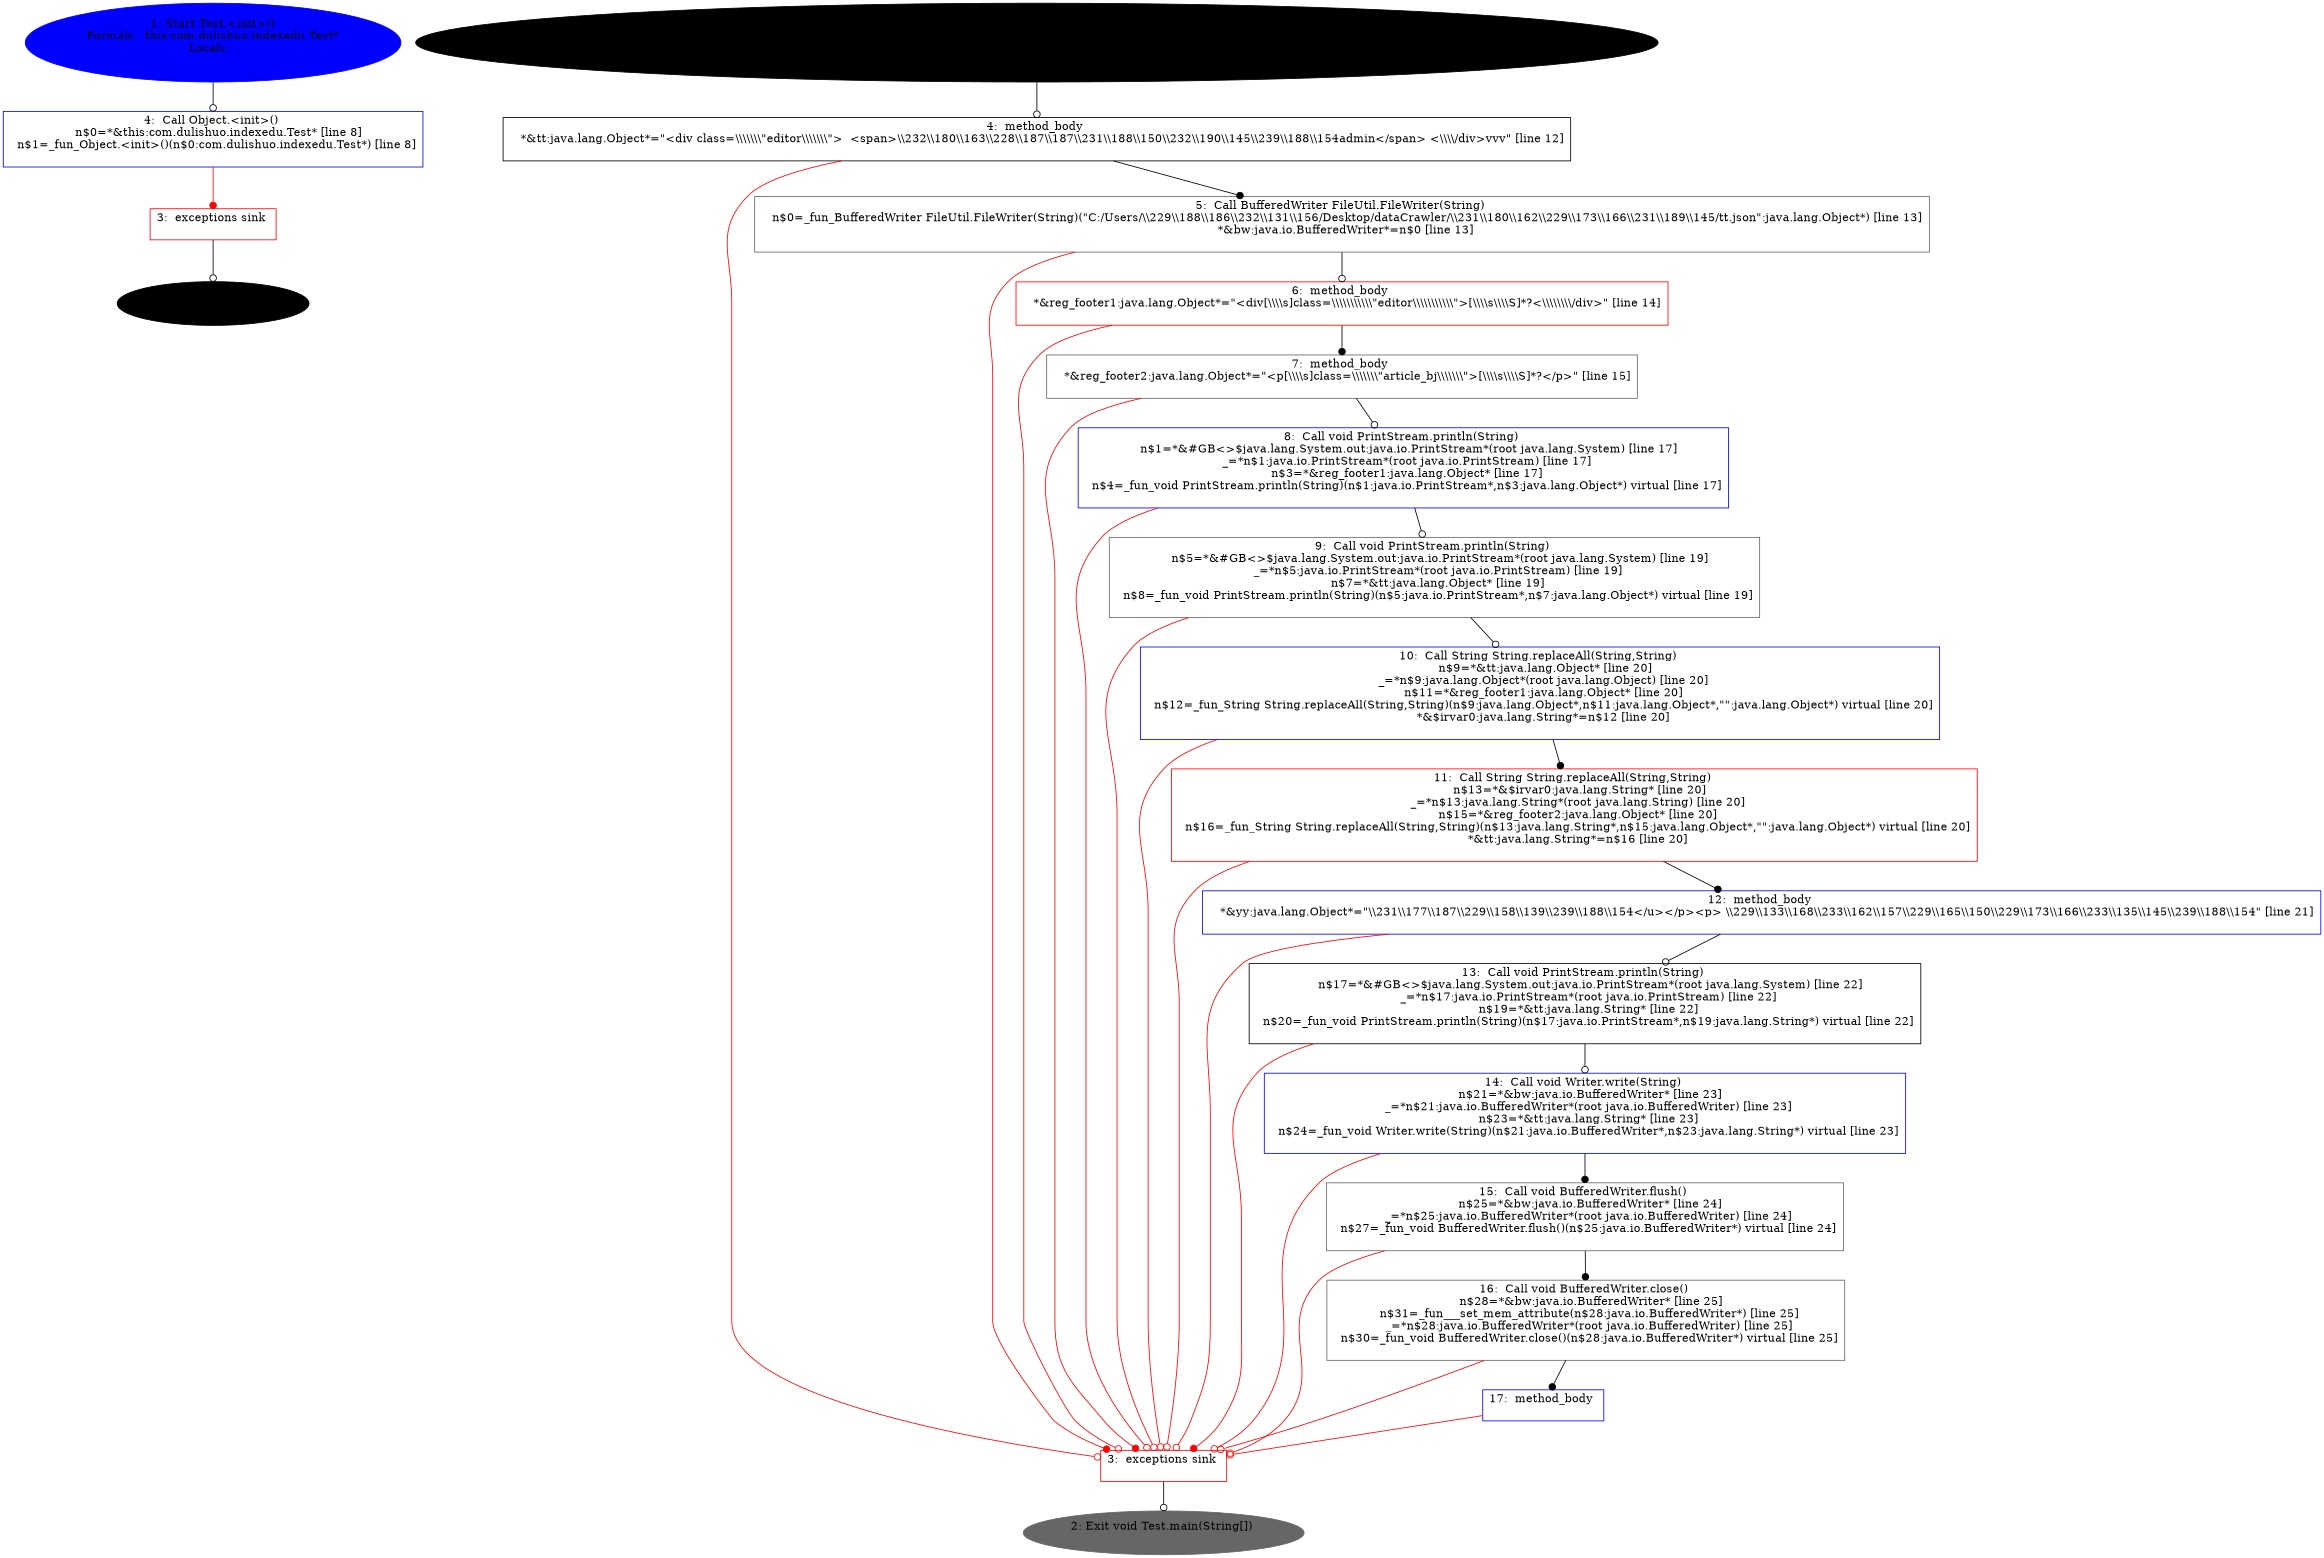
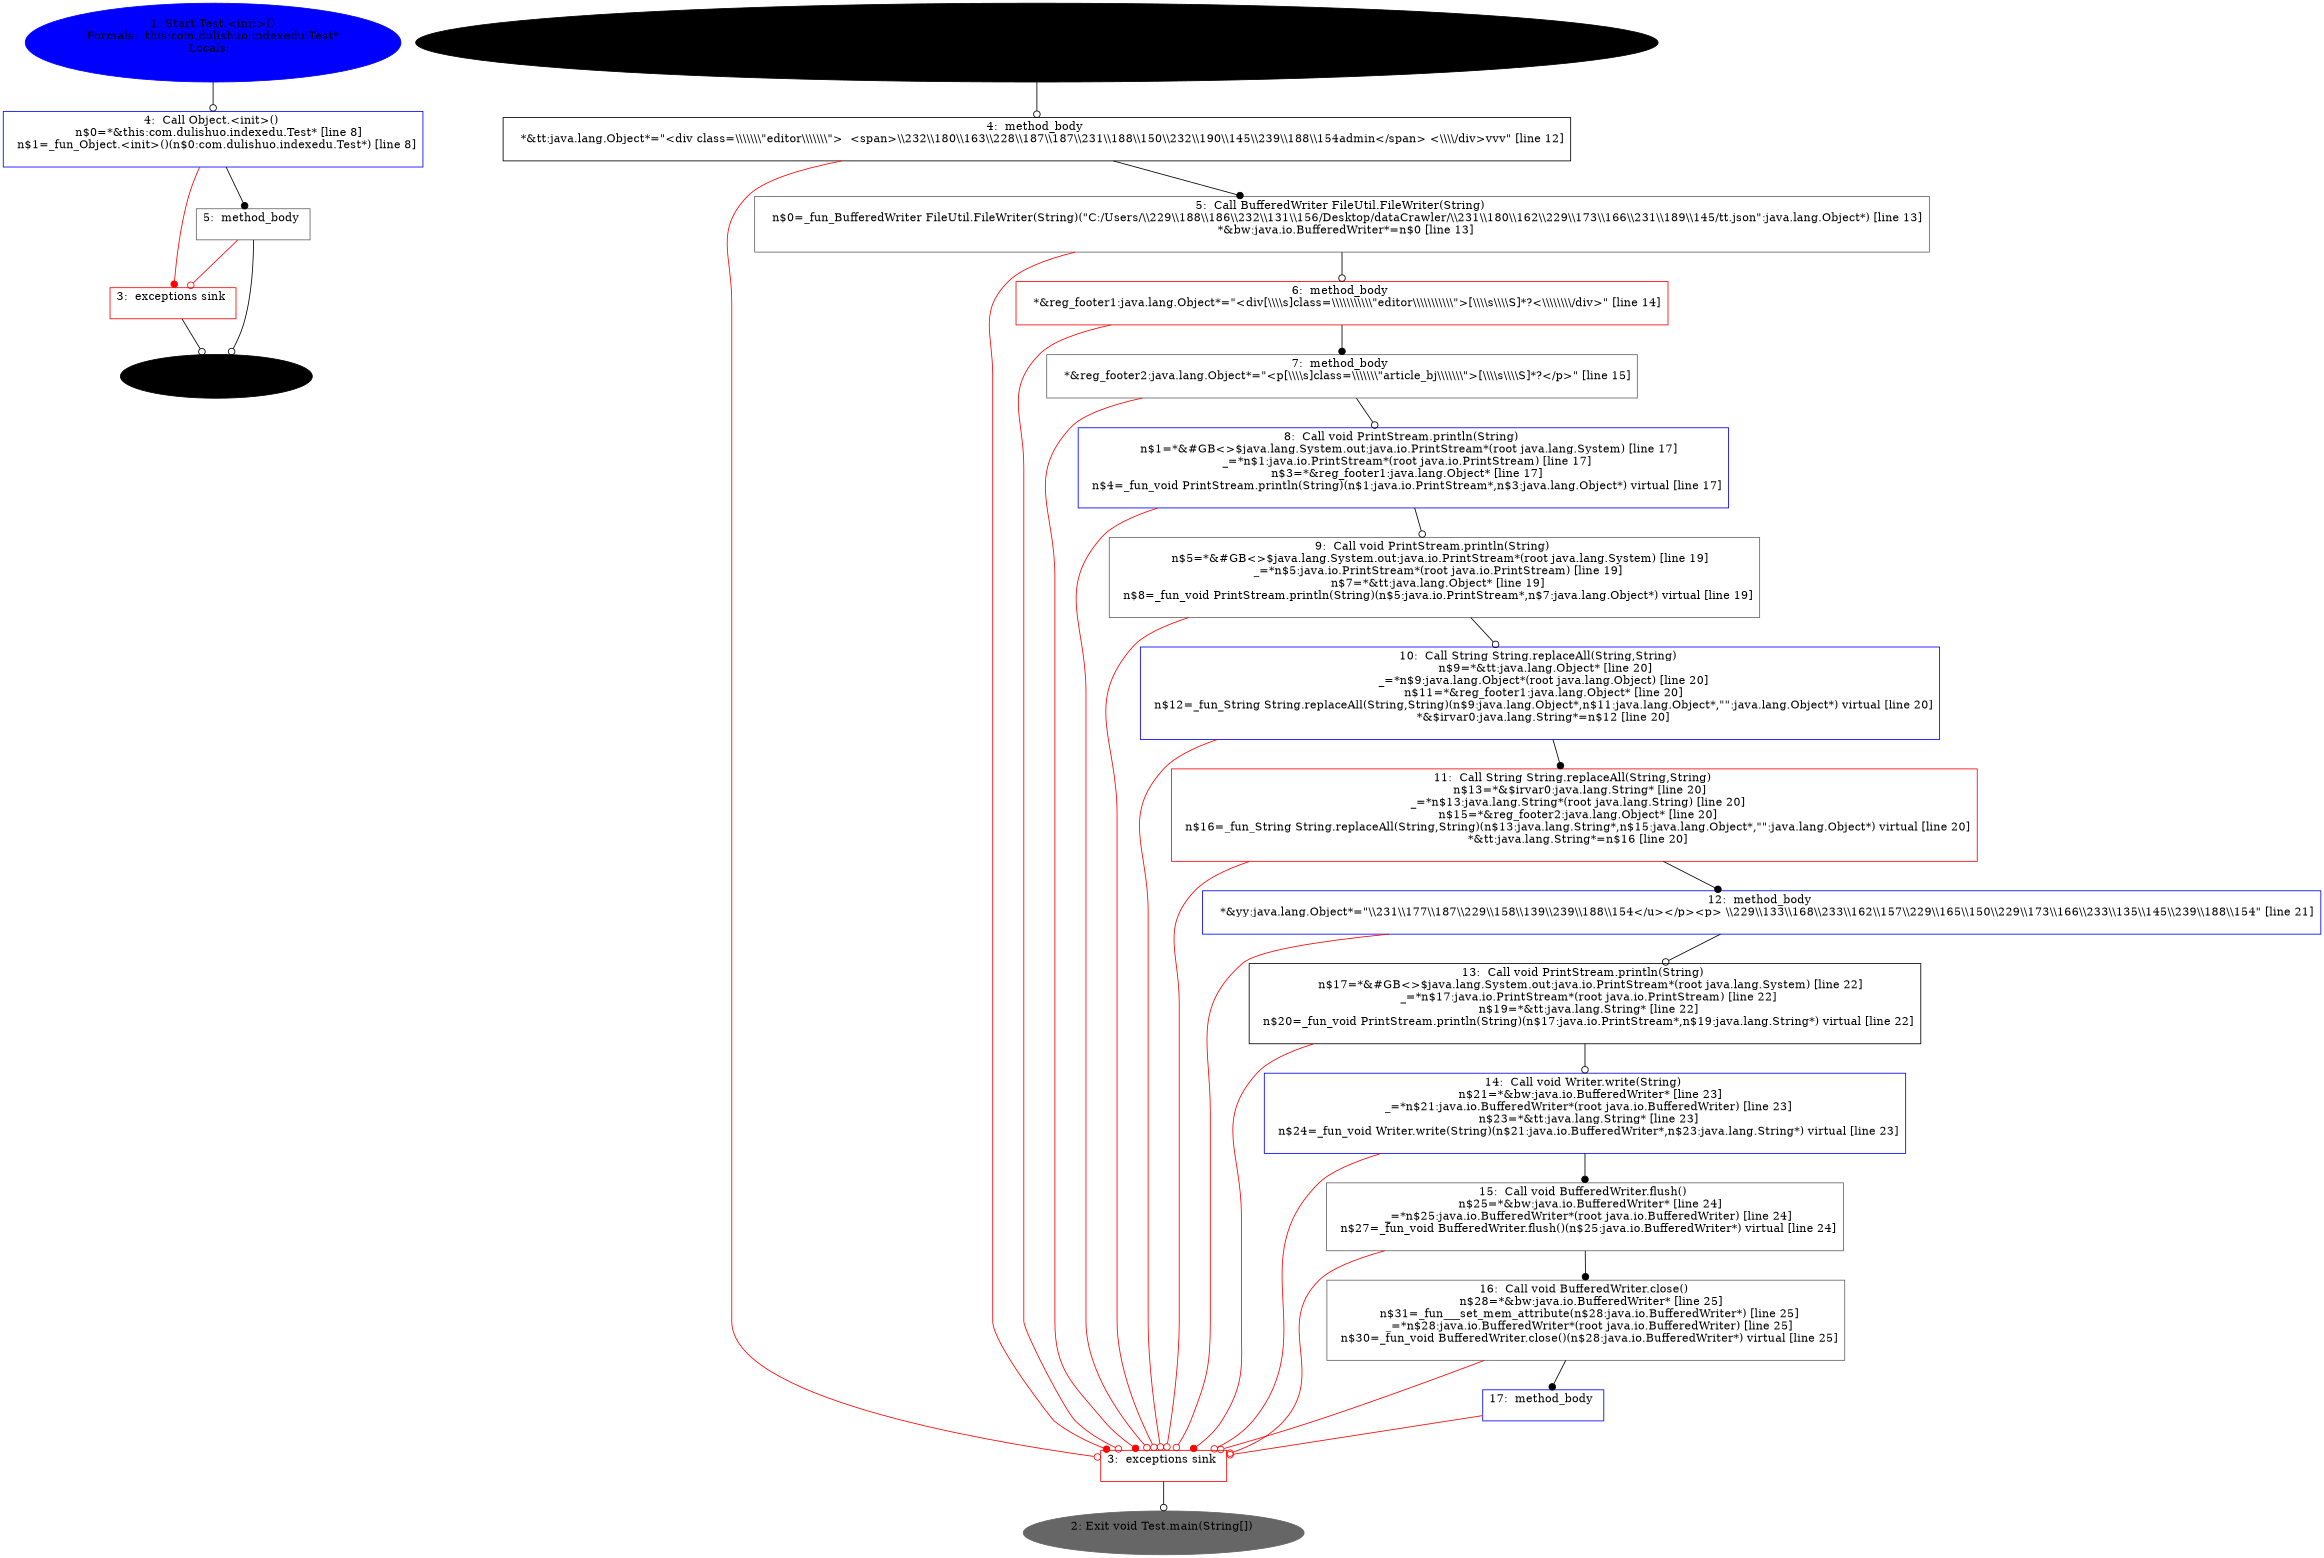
none -> (253, 224)
